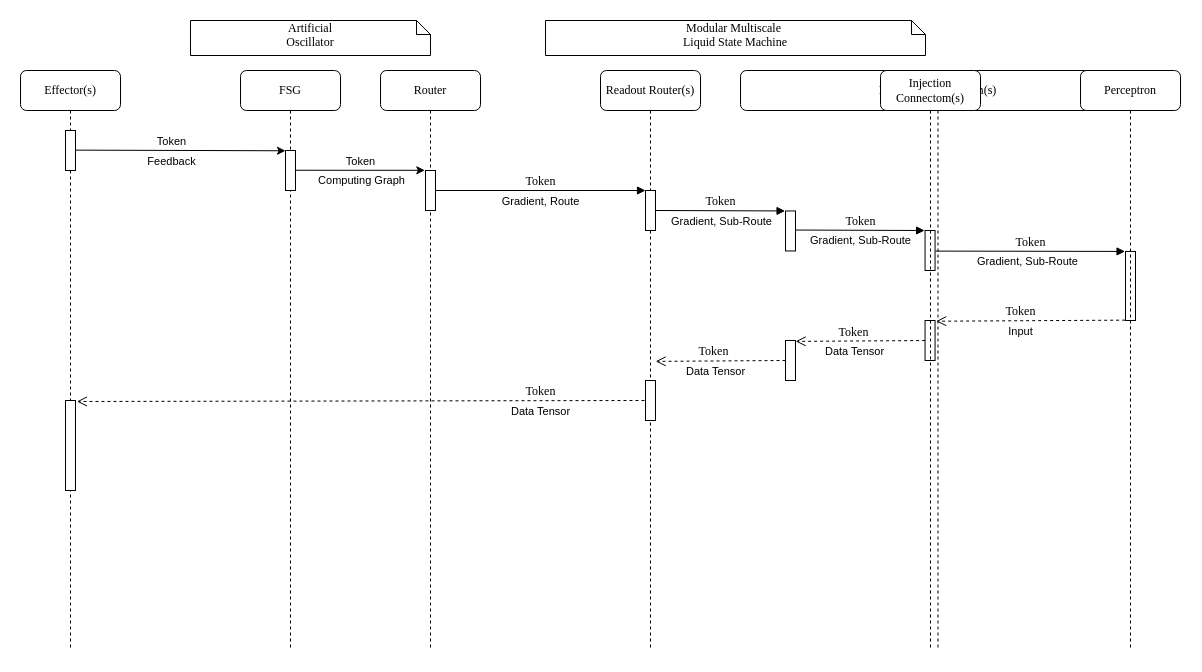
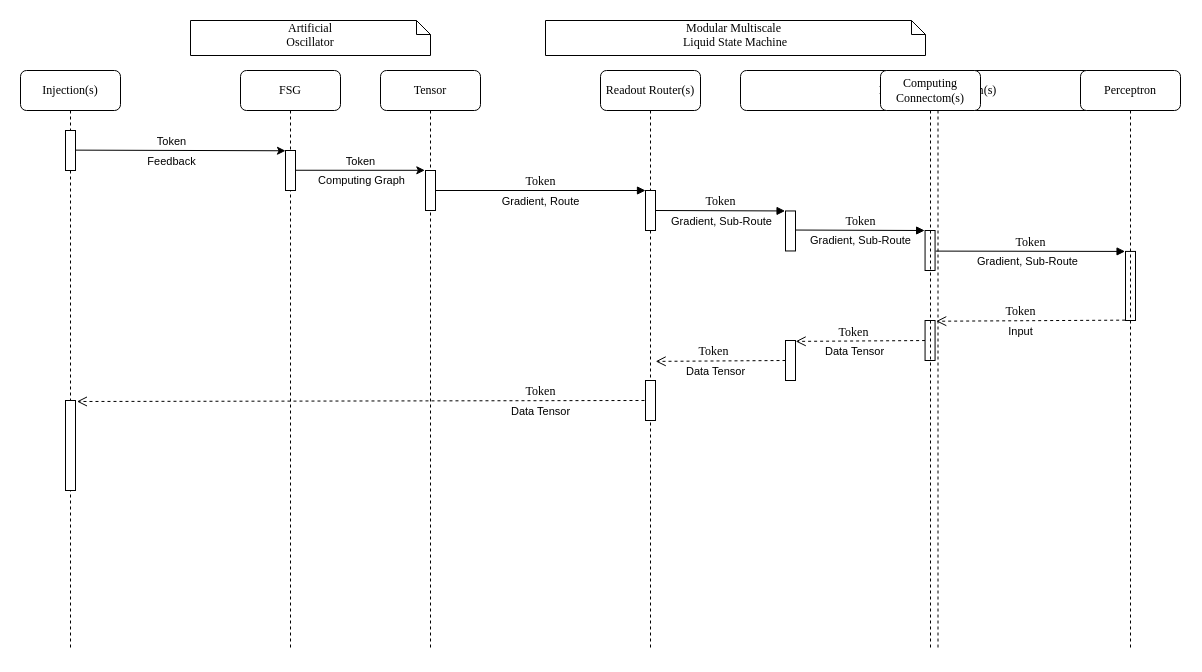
(71, 91) -> (71, 91)
(431, 91) -> (431, 91)
(931, 91) -> (931, 91)
